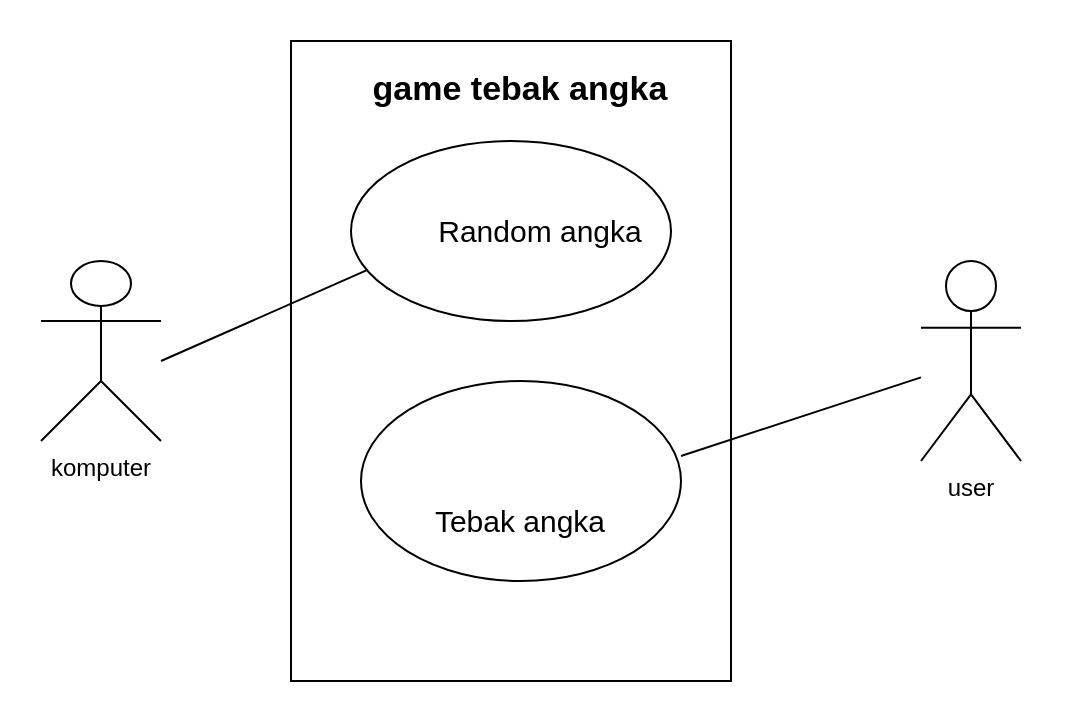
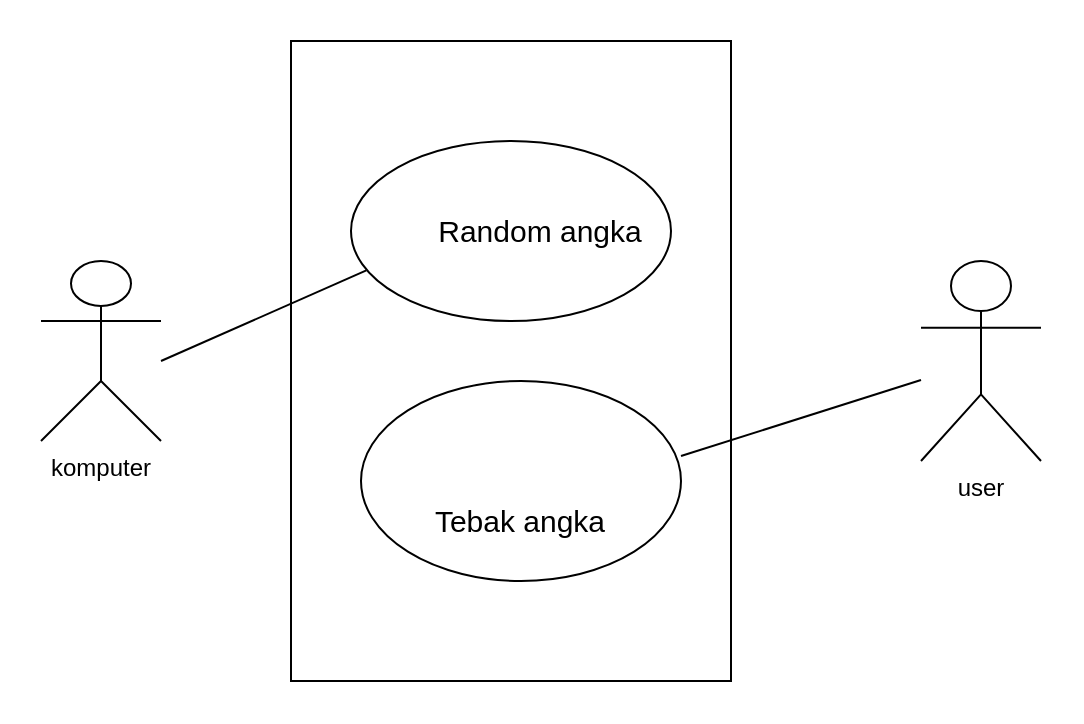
(521, 91) -> none
(971, 361) -> (981, 361)
